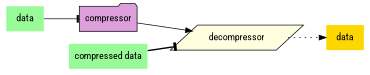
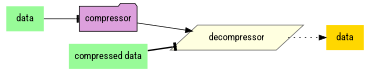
(237, 38) -> (237, 38)
